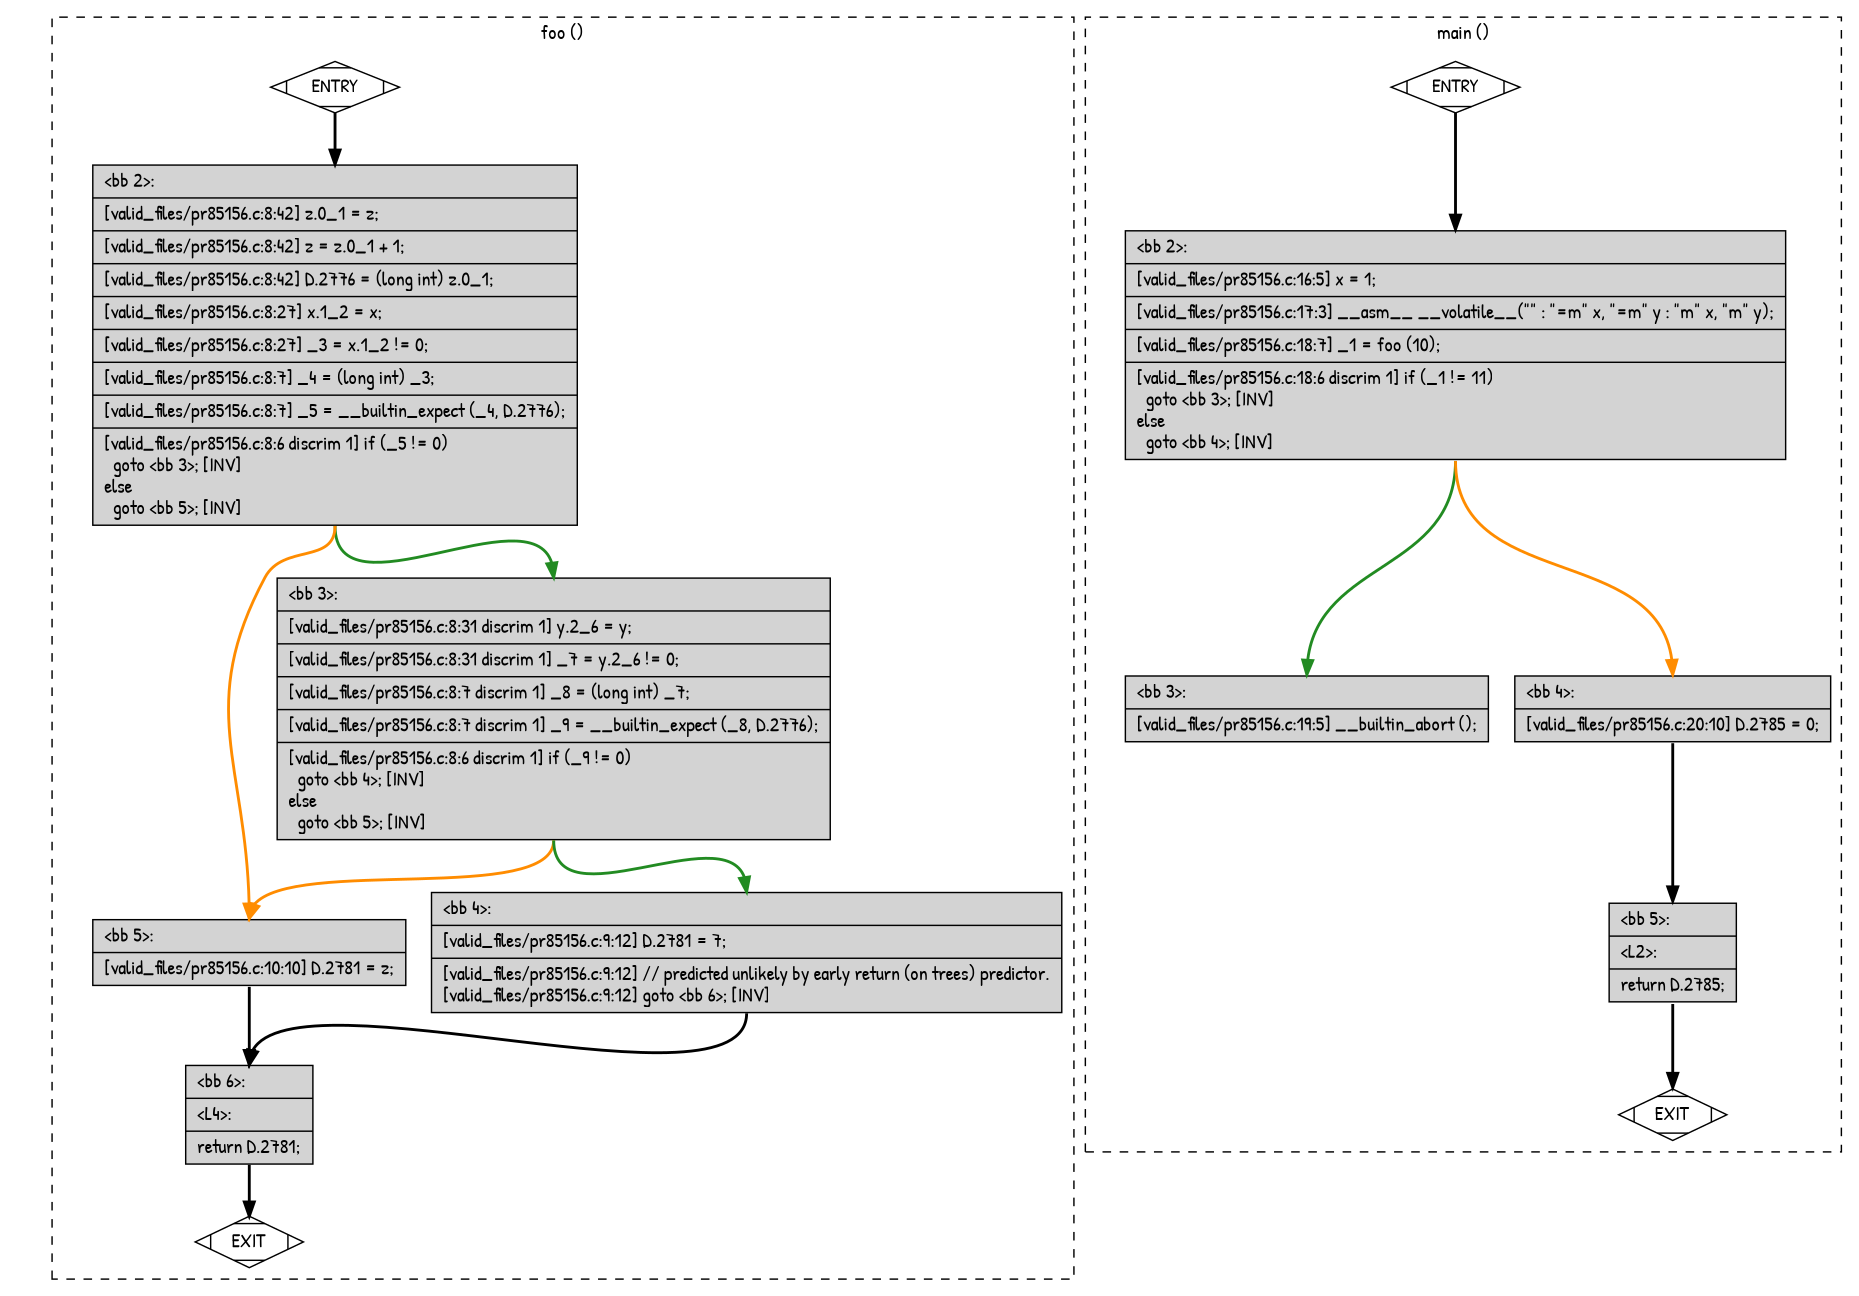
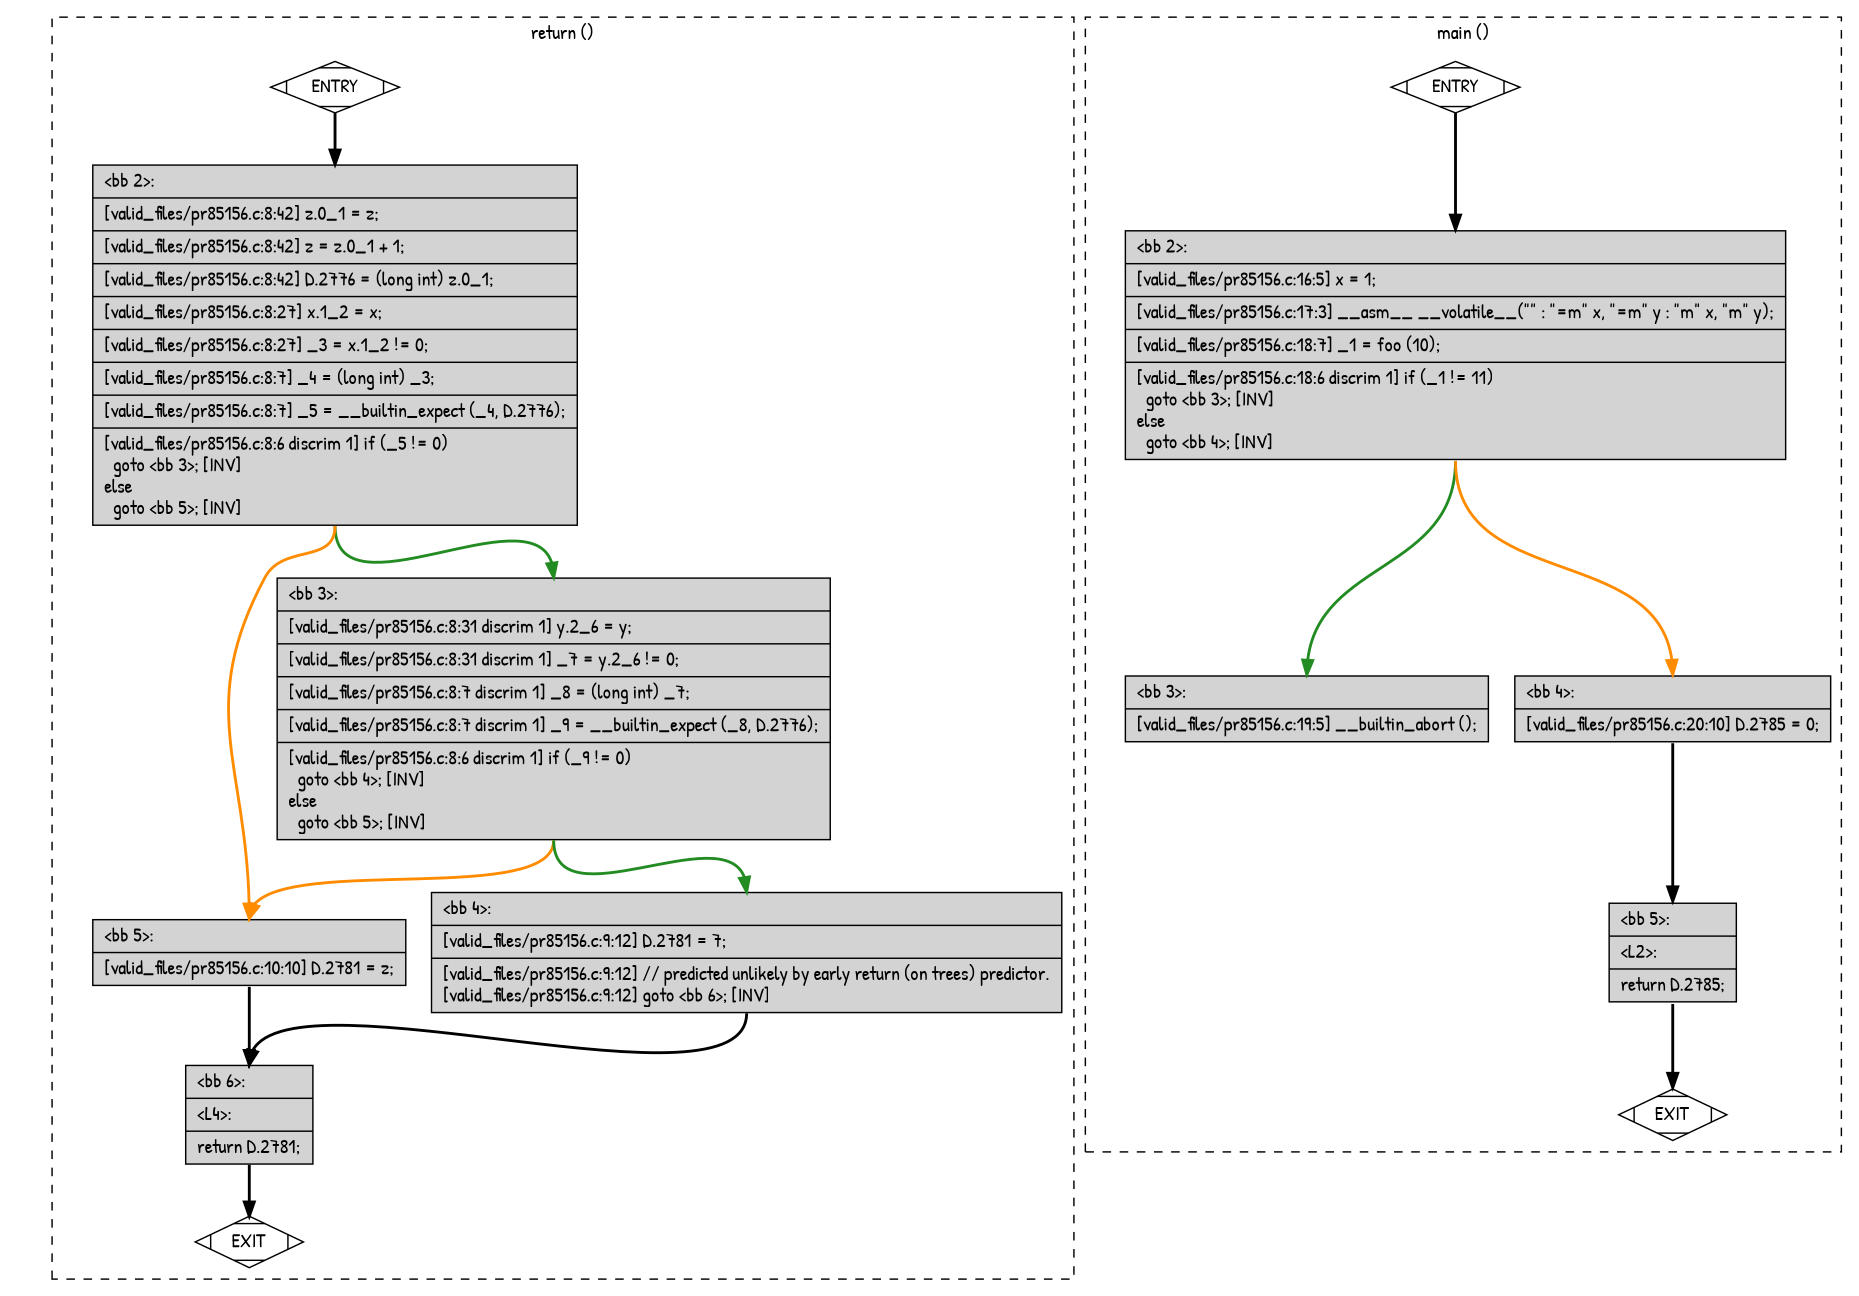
(563, 34) -> (563, 34)
